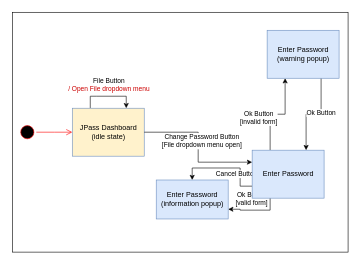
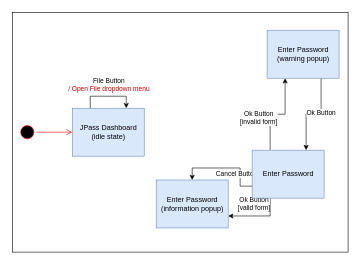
(108, 132) -> (108, 132)
(198, 135) -> none
(192, 200) -> (192, 204)
